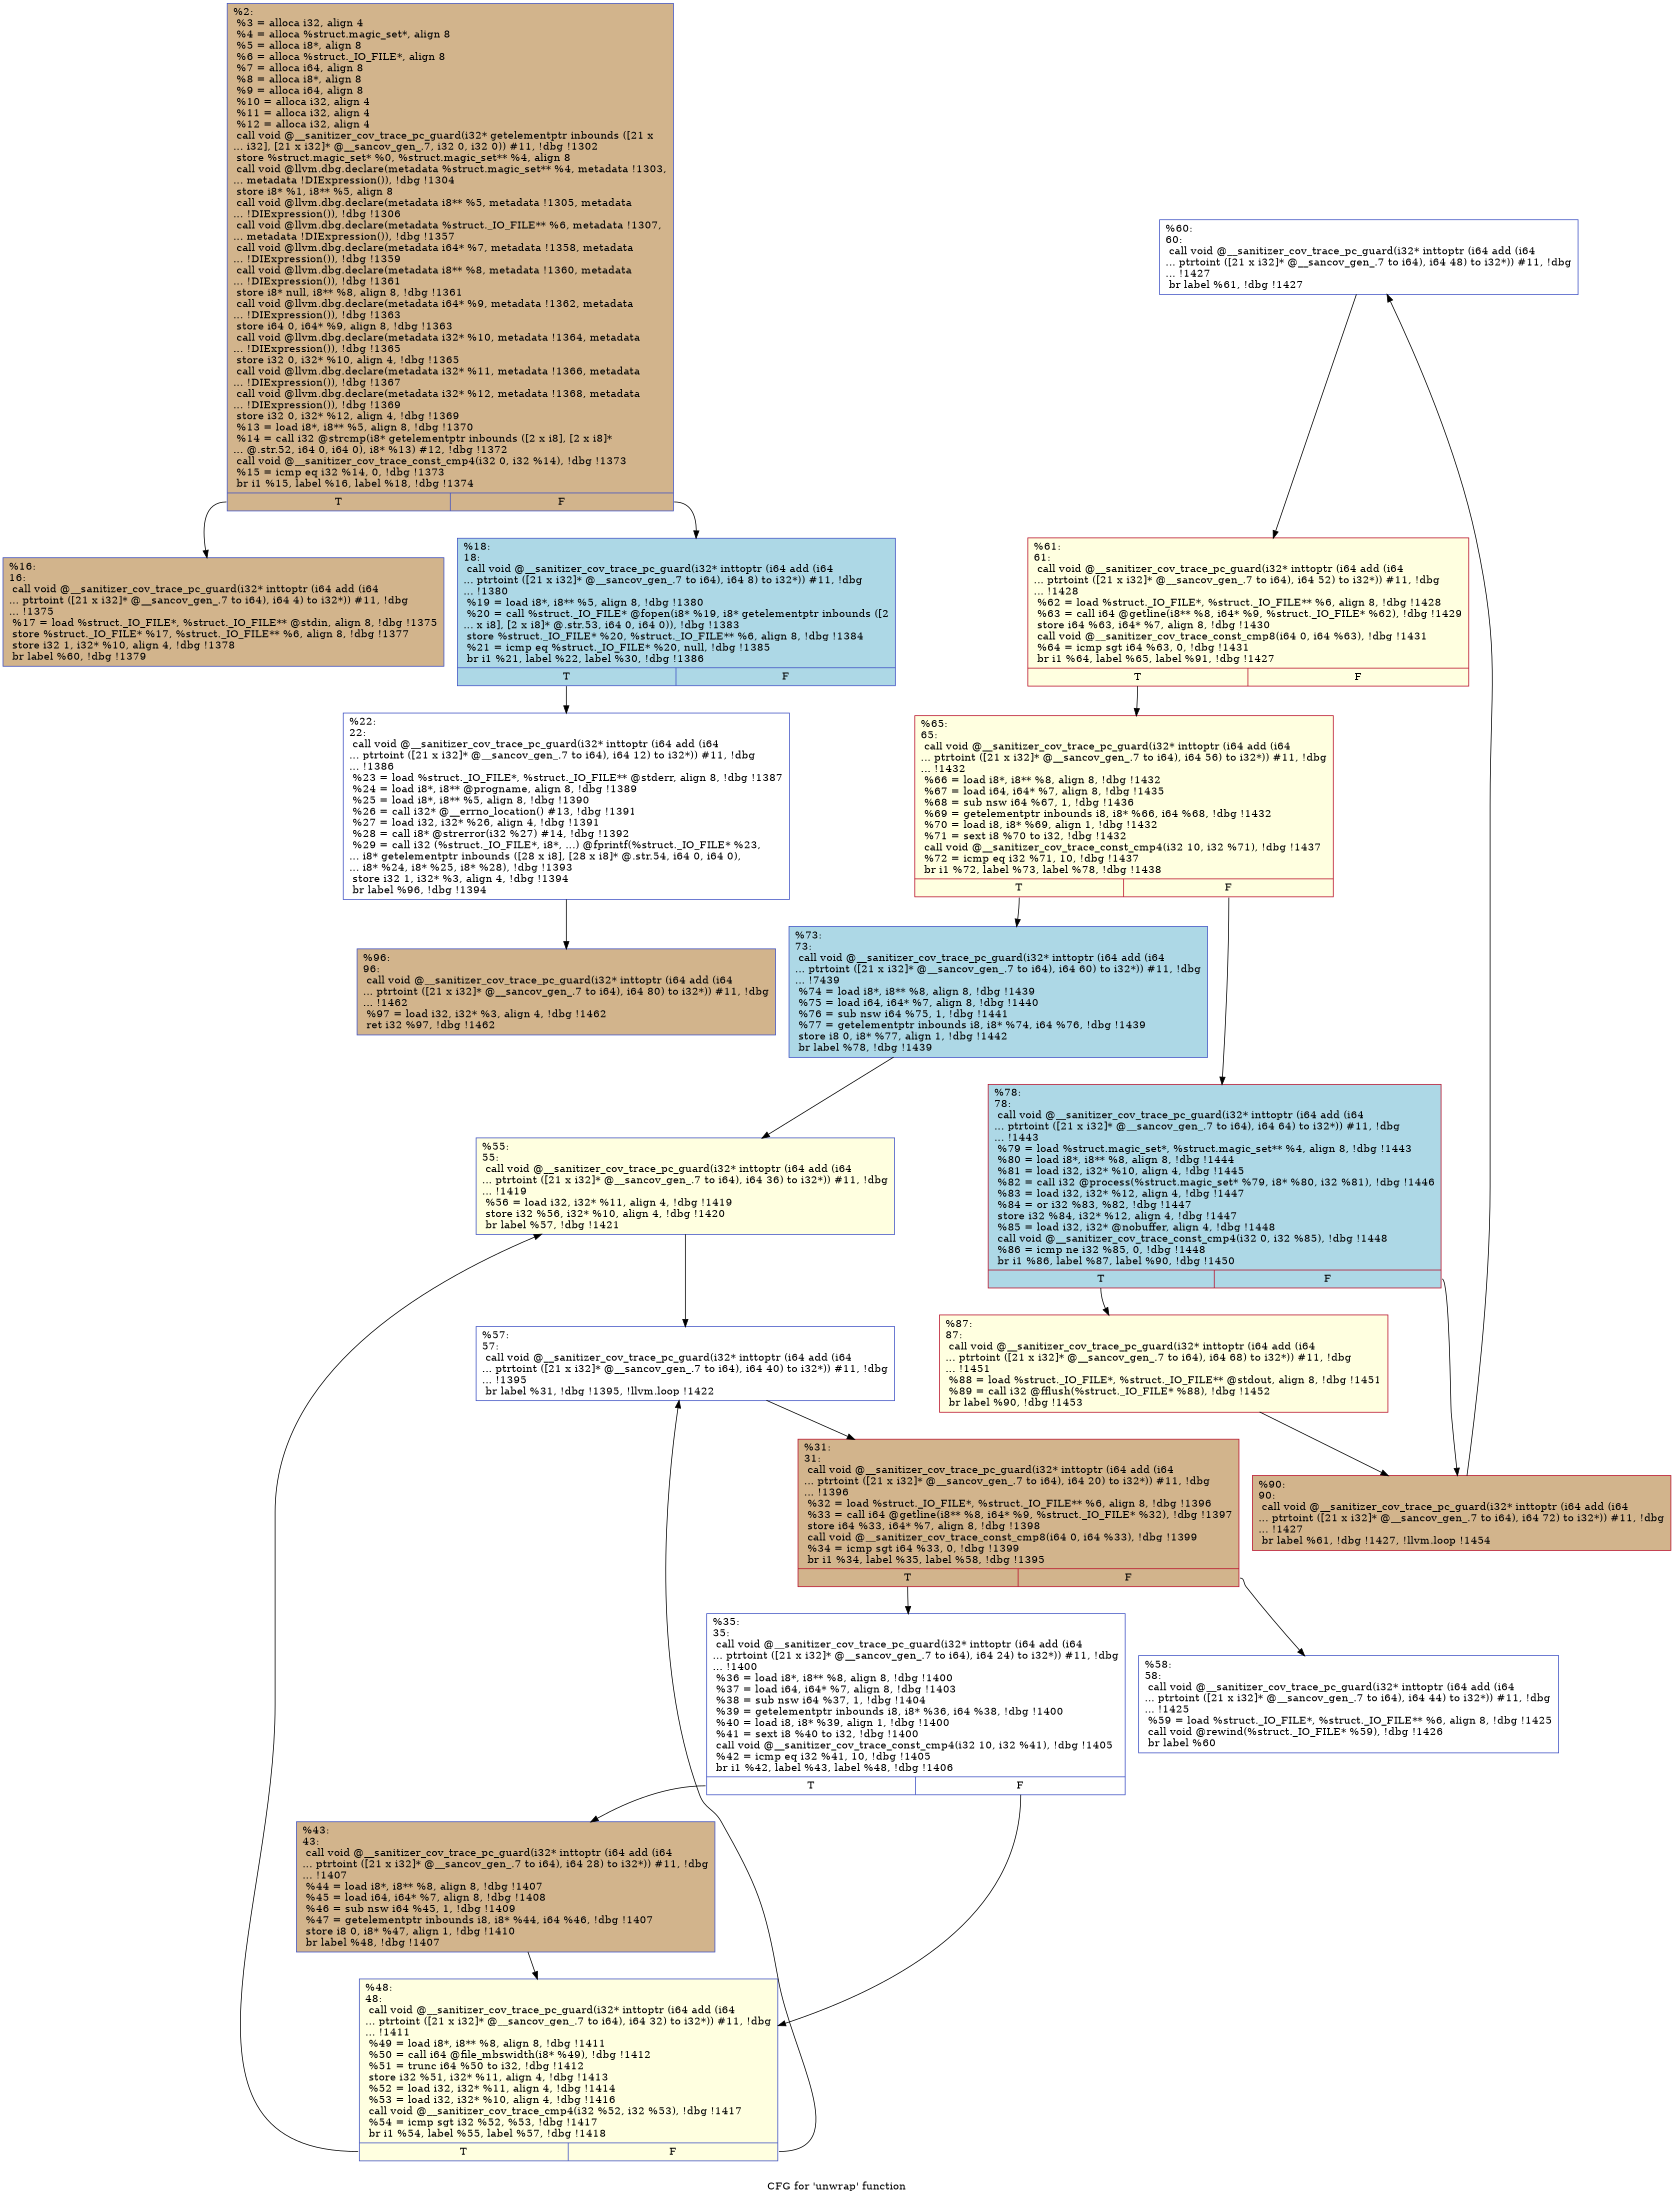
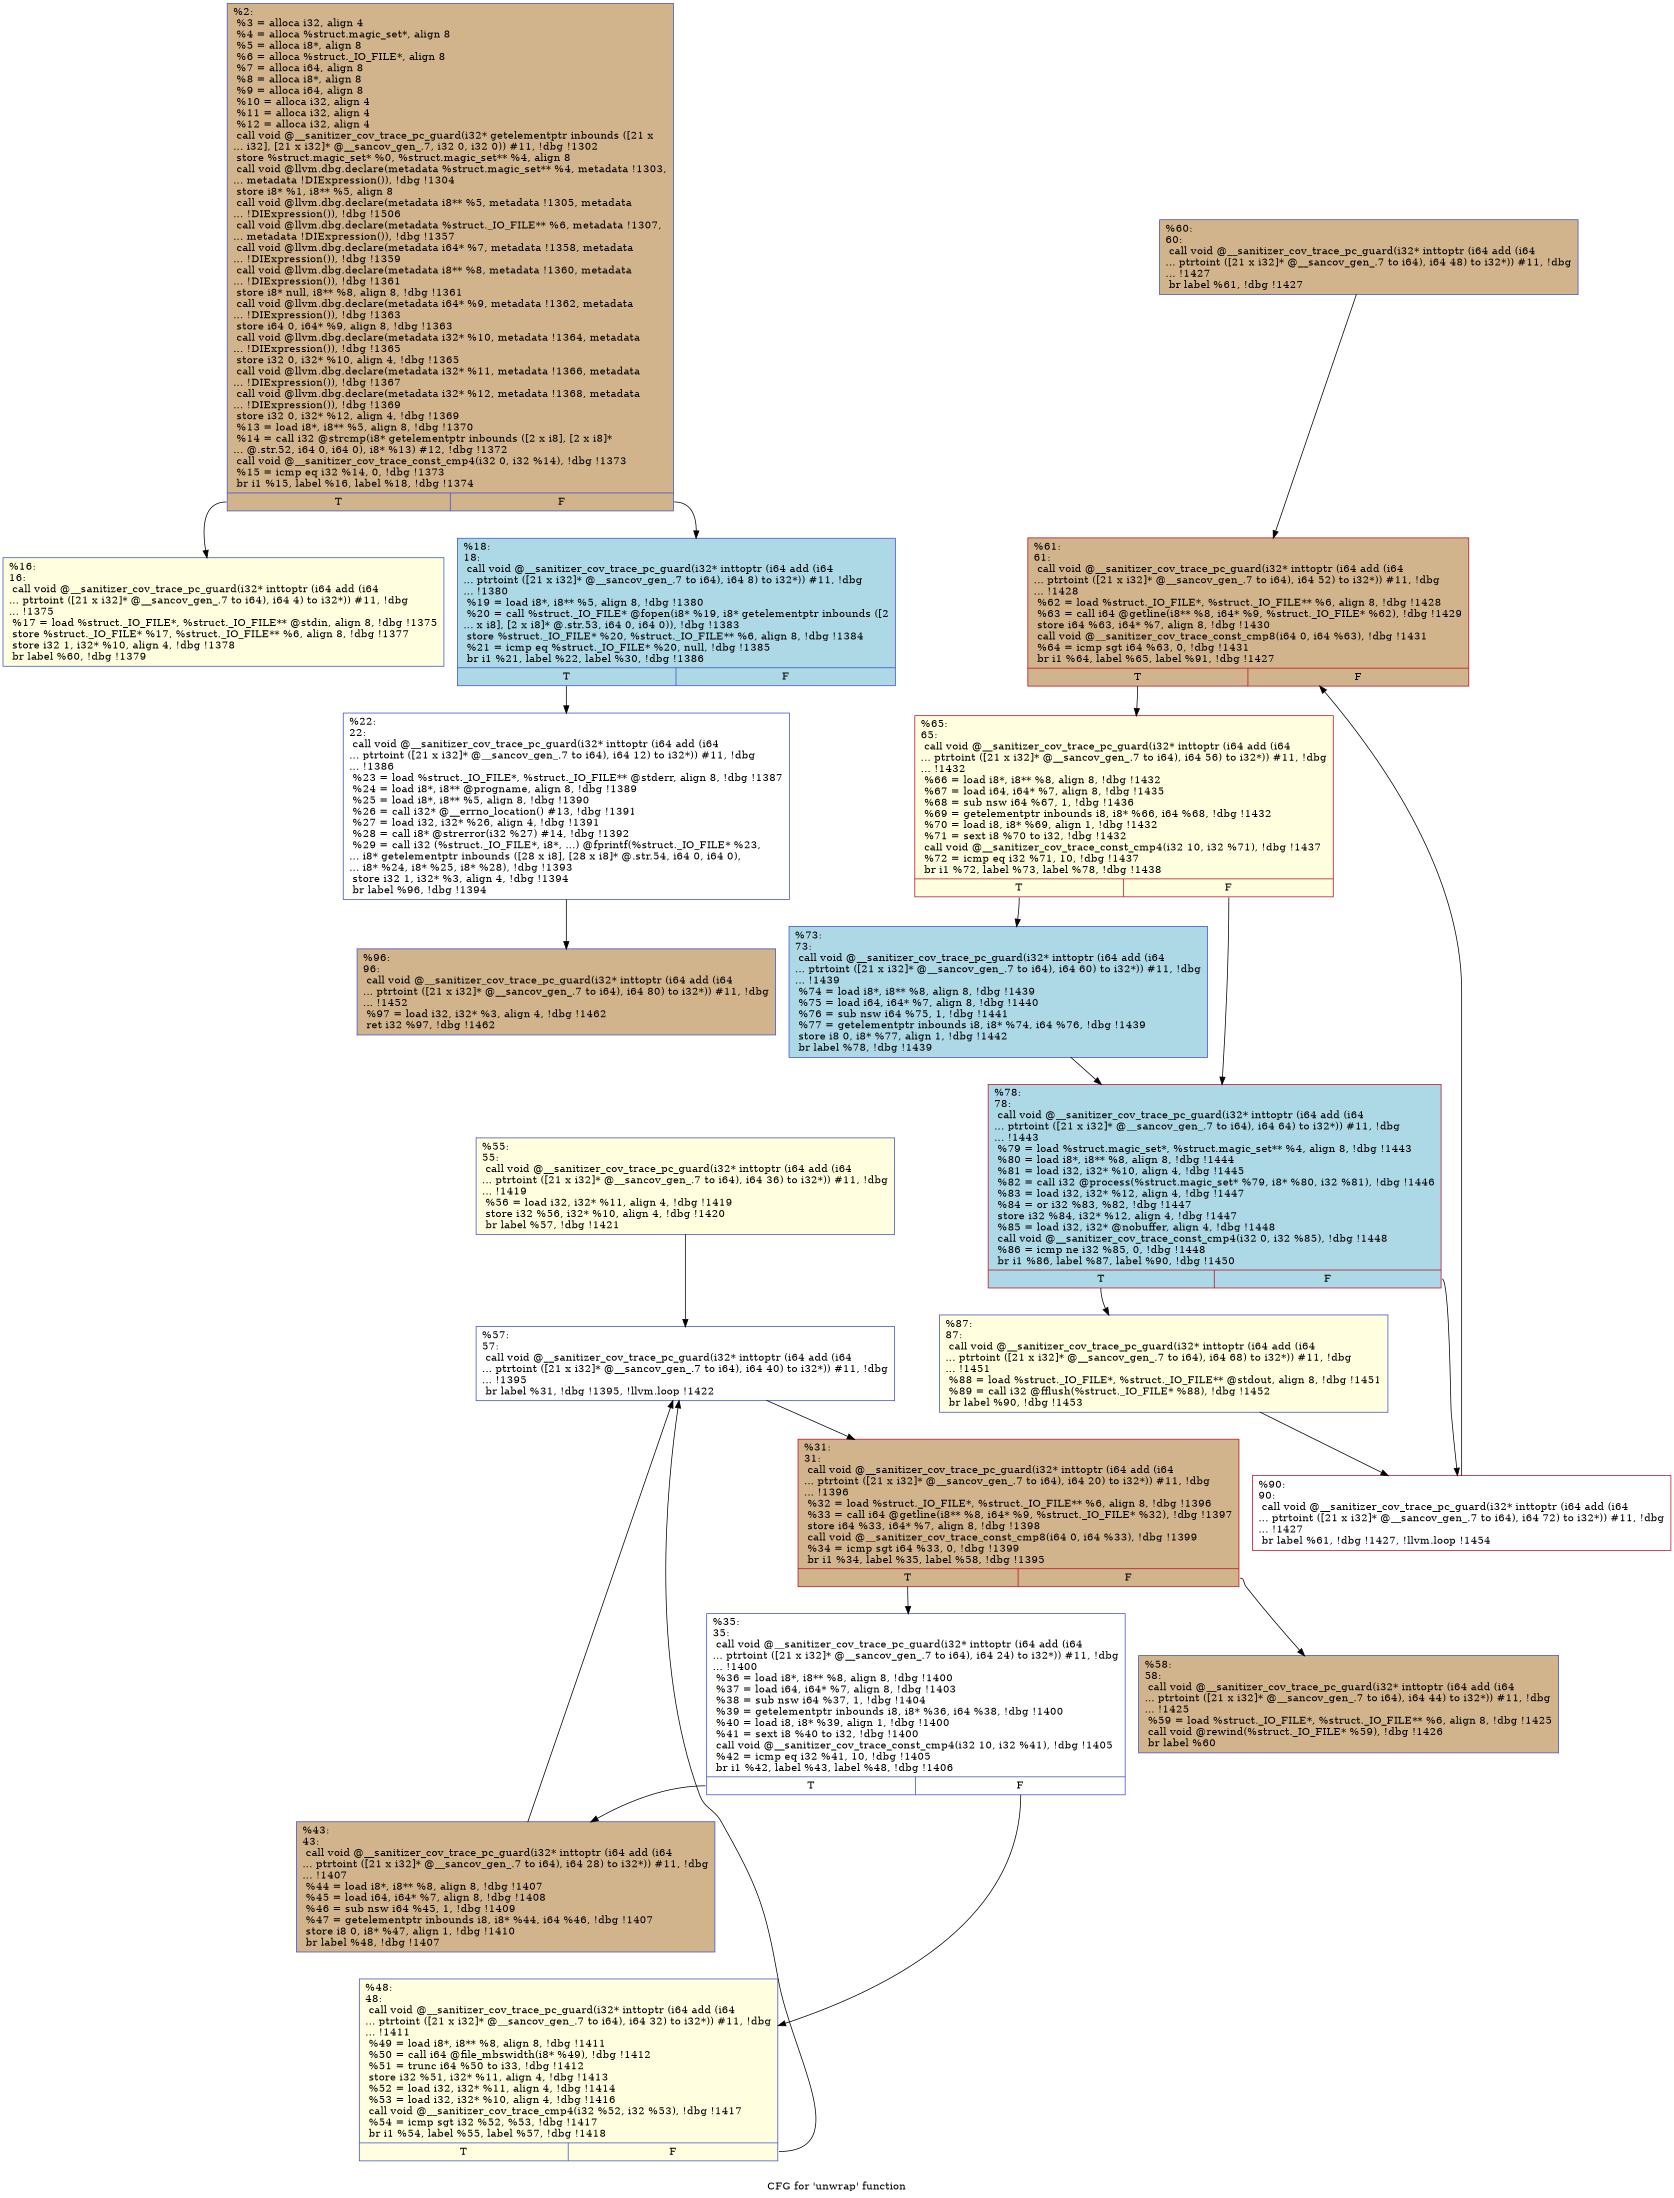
(317, 214) -> (317, 214)
(1369, 257) -> (1369, 257)
(223, 612) -> (223, 612)
(1248, 612) -> (1248, 612)
(1490, 881) -> (1462, 1066)
(818, 980) -> (818, 980)
(386, 1003) -> (386, 1003)
(831, 1096) -> (1083, 1068)
(1164, 1364) -> (1164, 1364)
(1462, 1513) -> (1462, 1513)
(275, 1669) -> none
(1349, 1704) -> (1349, 1704)
(531, 1962) -> (599, 1615)
(475, 2066) -> (475, 2066)
